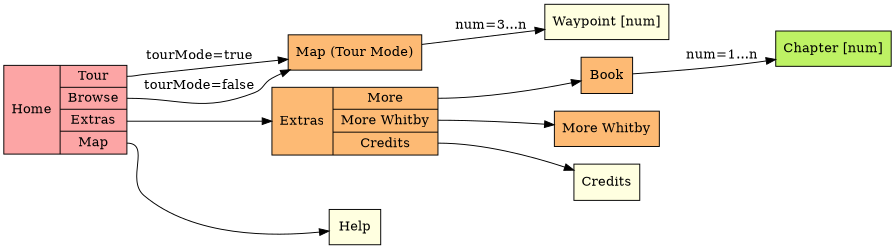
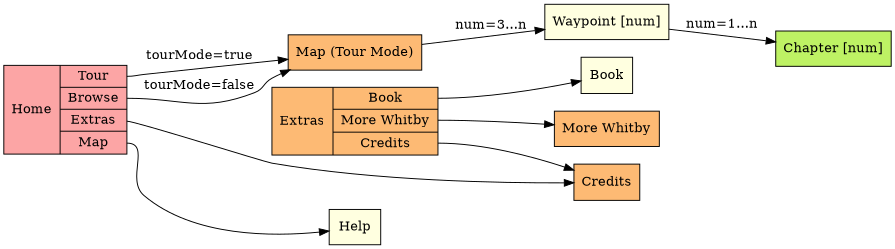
(700, 69) -> (717, 35)
(607, 75) -> (607, 75)
(385, 98) -> (385, 98)
(194, 121) -> (342, 173)
(607, 182) -> (607, 182)
